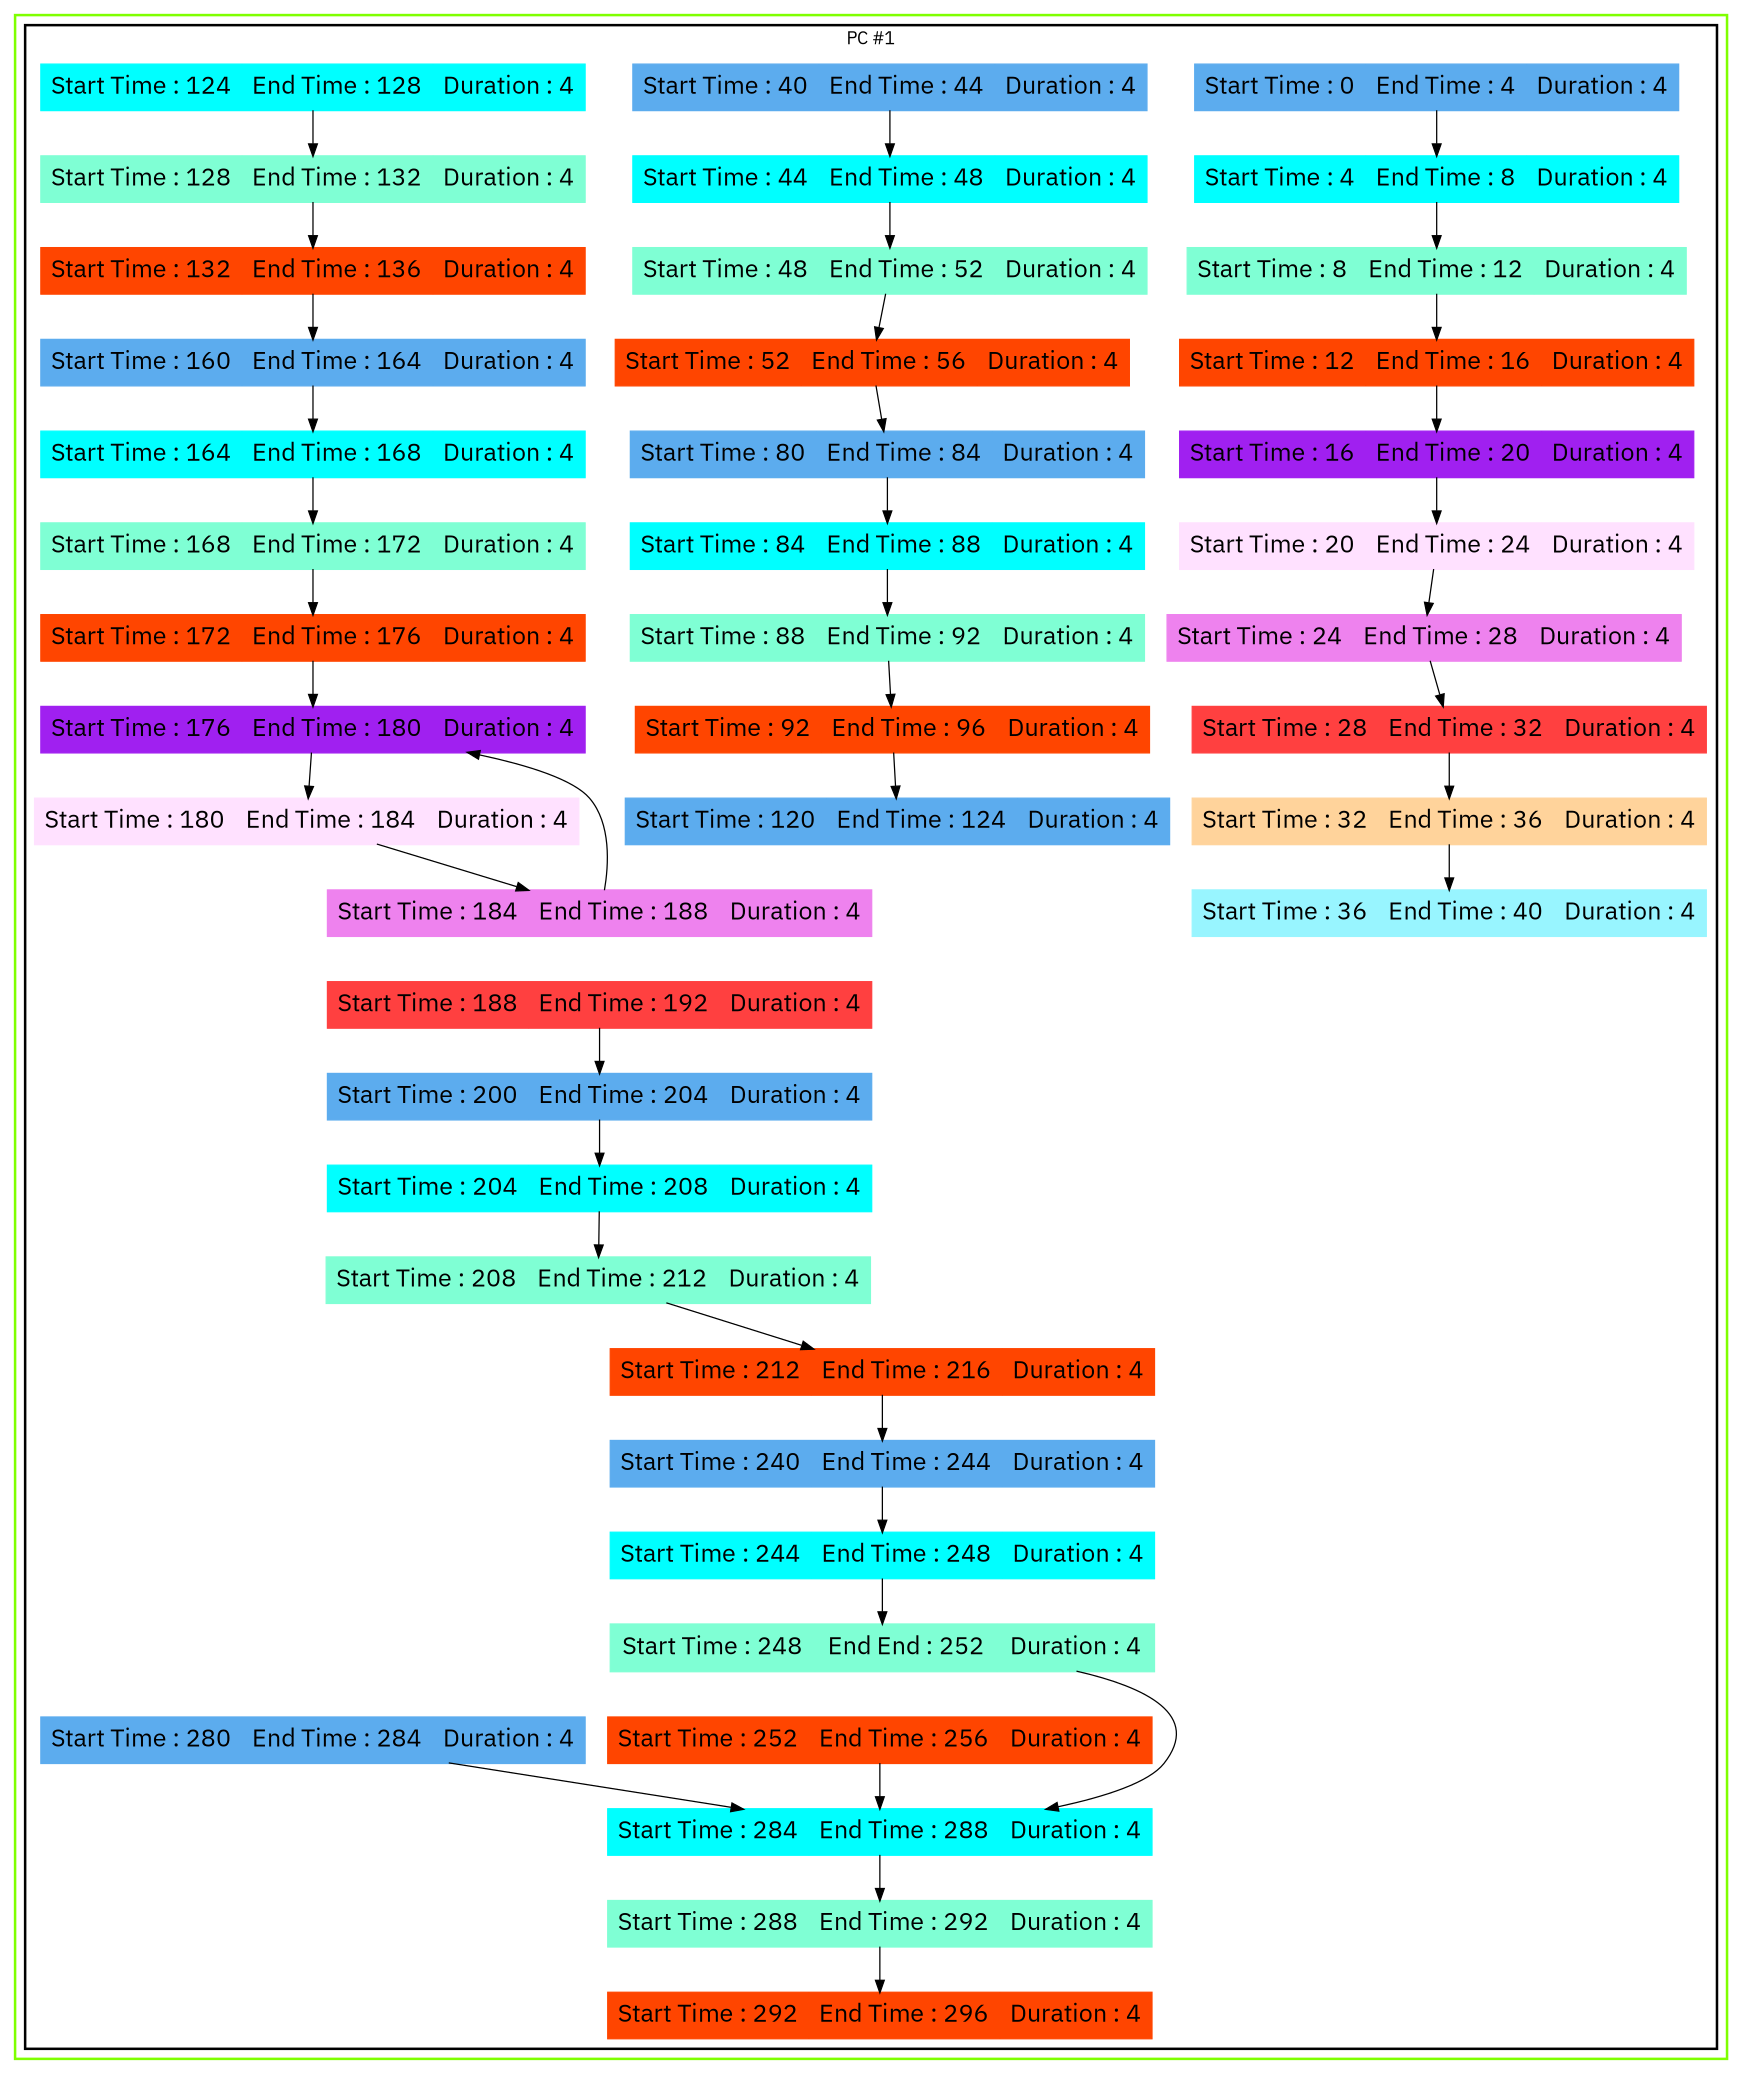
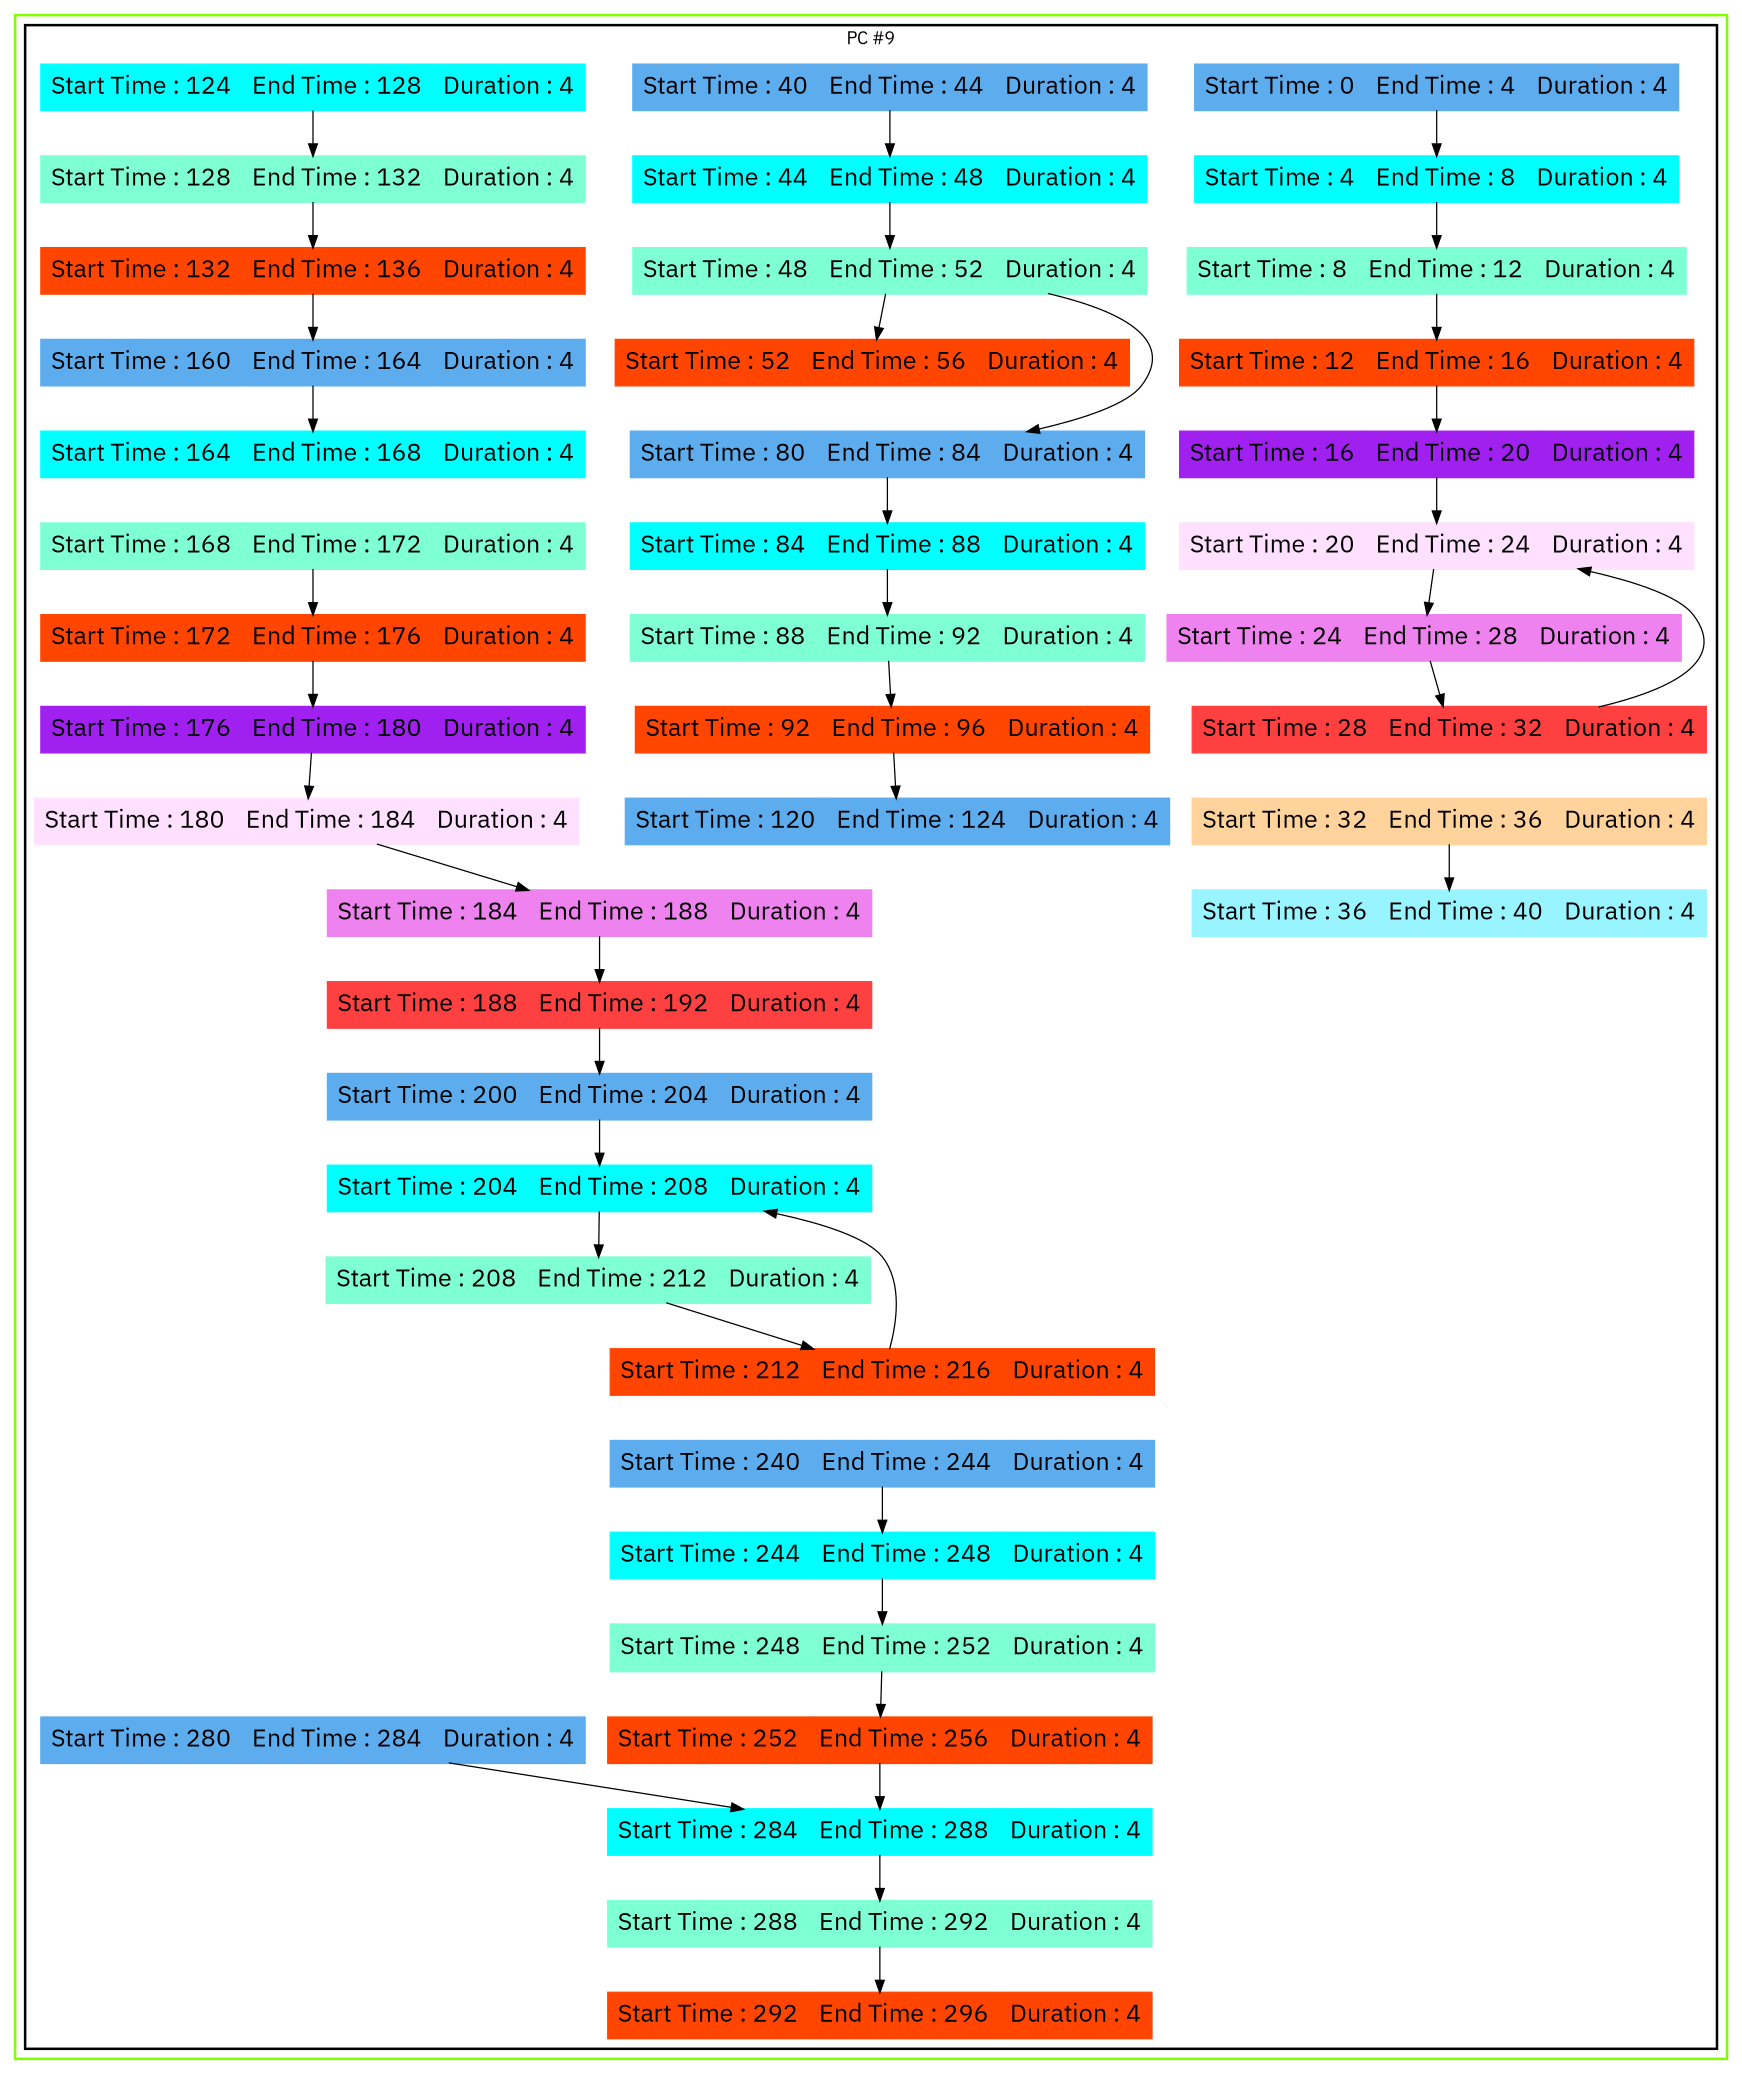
(871, 40) -> (871, 40)
(879, 402) -> (1151, 364)
(313, 494) -> none
(1449, 769) -> (1703, 636)
(581, 790) -> (600, 953)
(882, 1412) -> (875, 1250)
(906, 1647) -> (907, 1647)
(1174, 1745) -> (881, 1688)
